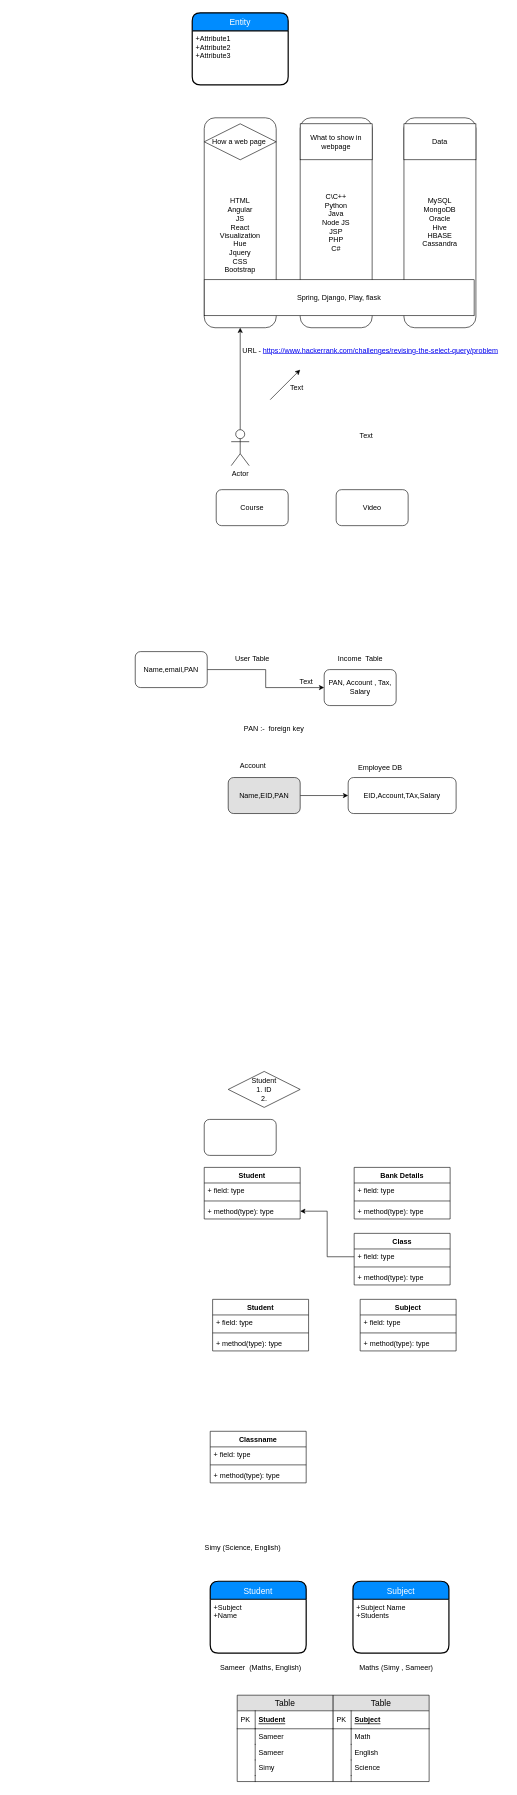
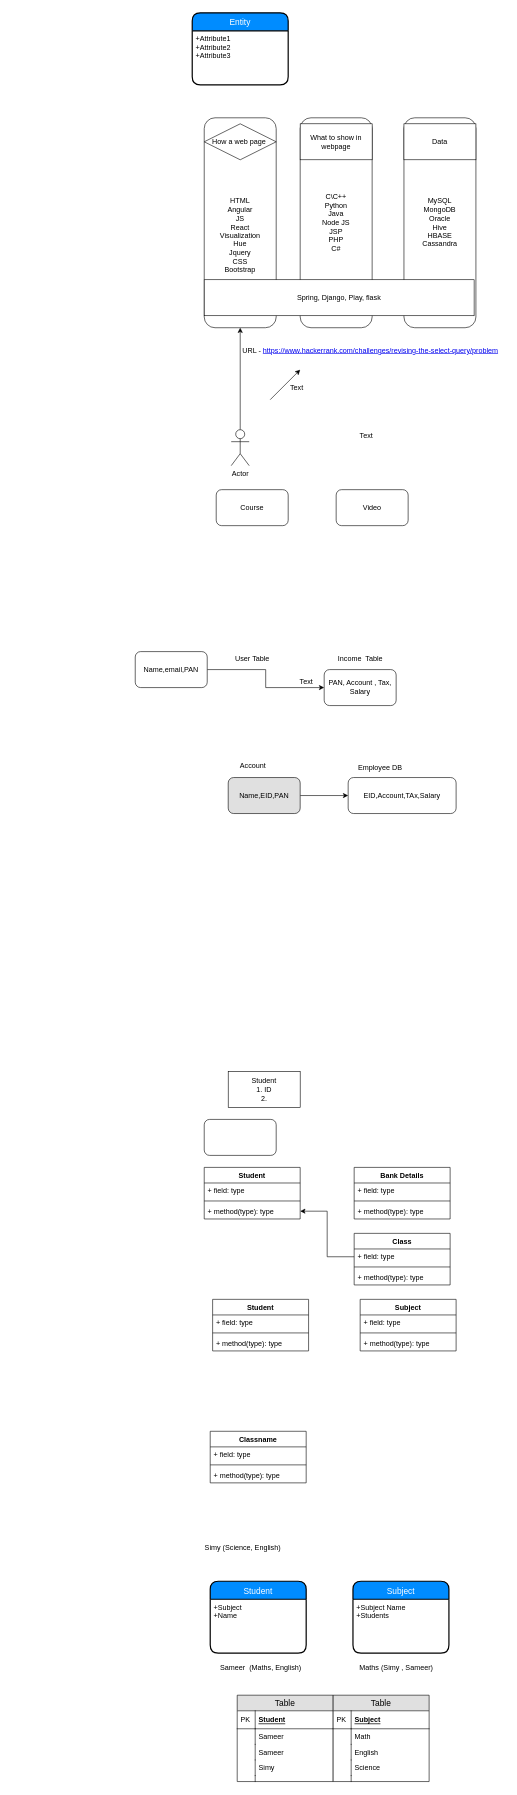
(274, 729) -> none
(264, 1089) -> (264, 1089)
